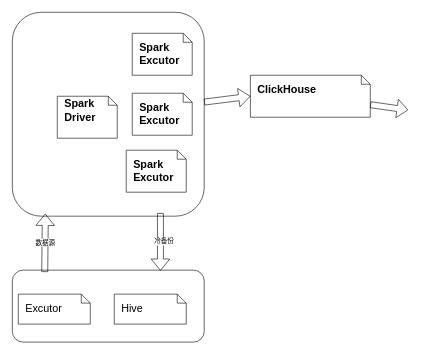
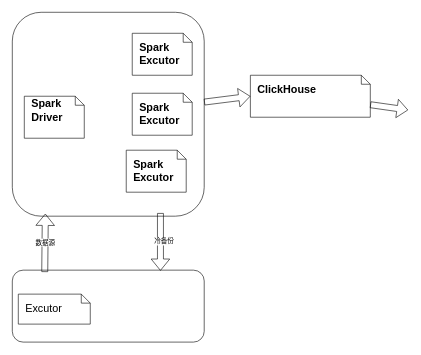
(87, 117) -> (54, 117)
(150, 309) -> none
